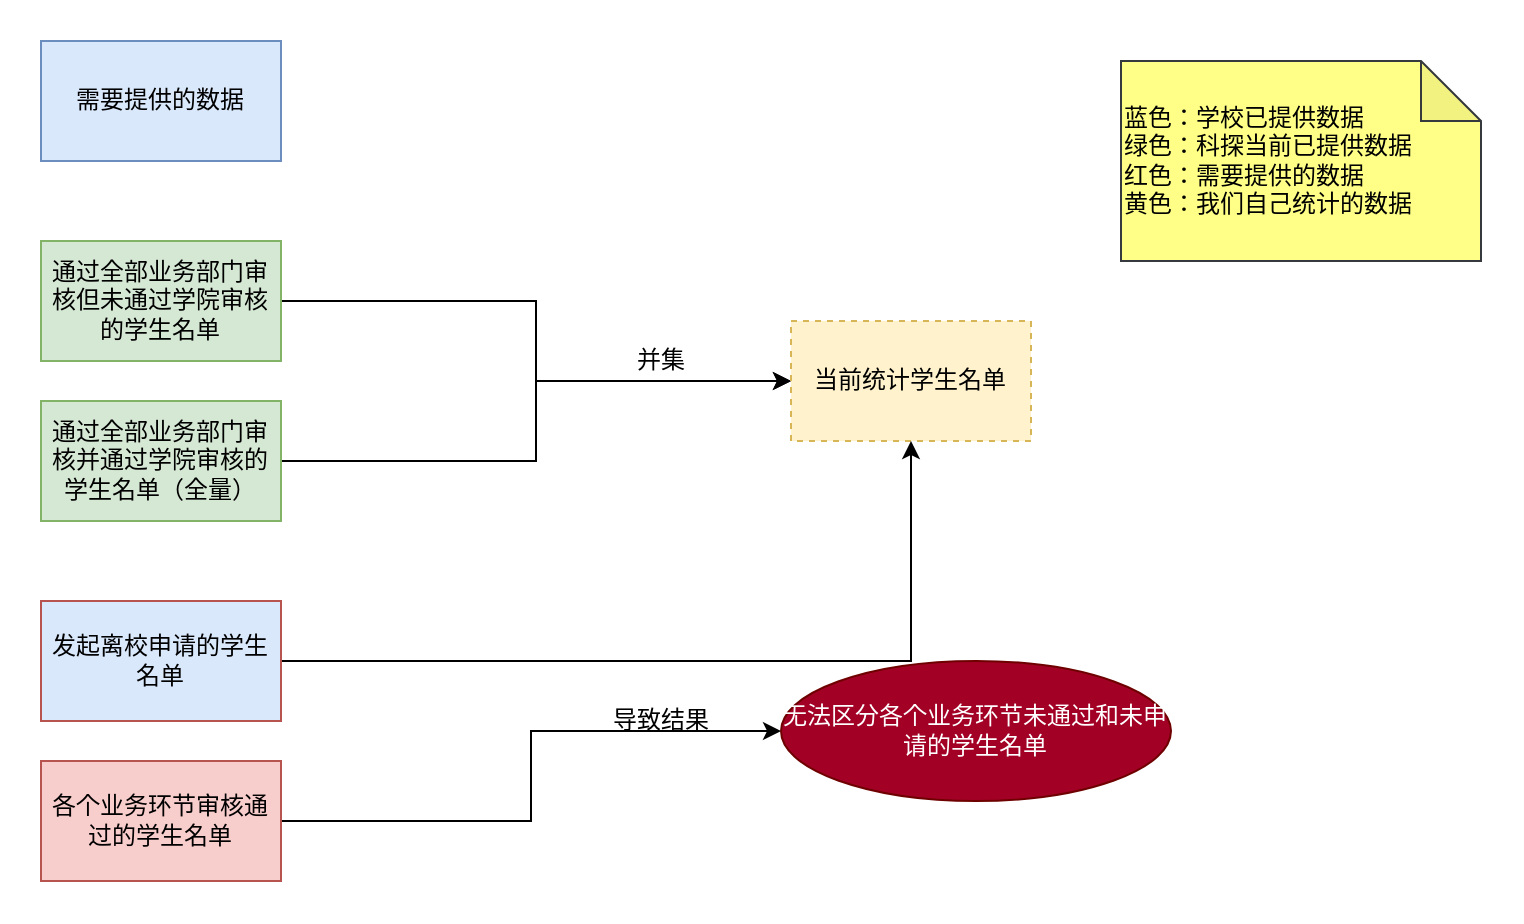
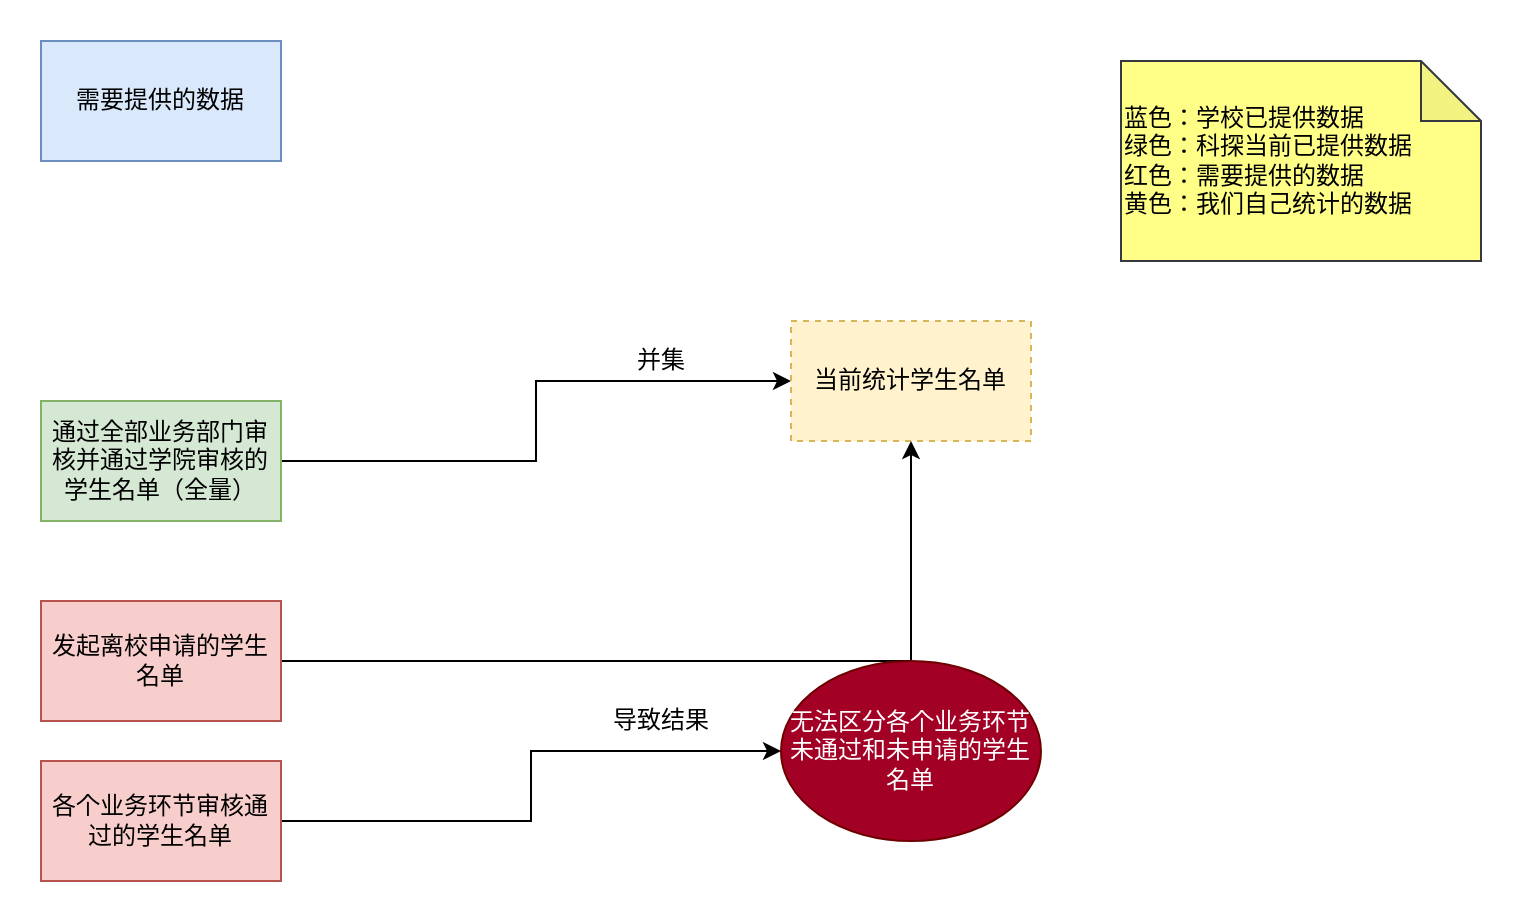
(161, 301) -> none
(447, 301) -> none
(161, 661) -> (161, 661)
(976, 731) -> (911, 751)
